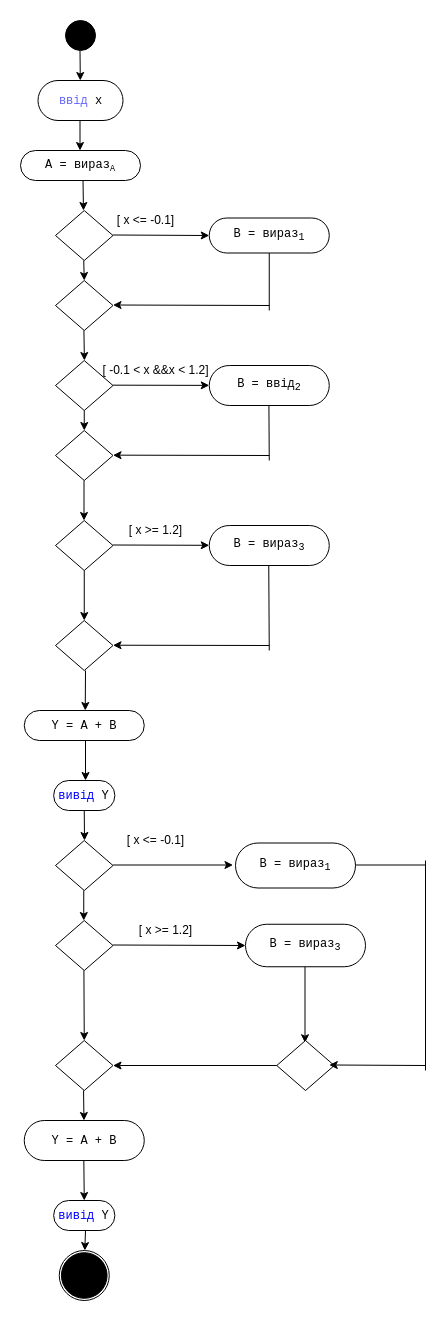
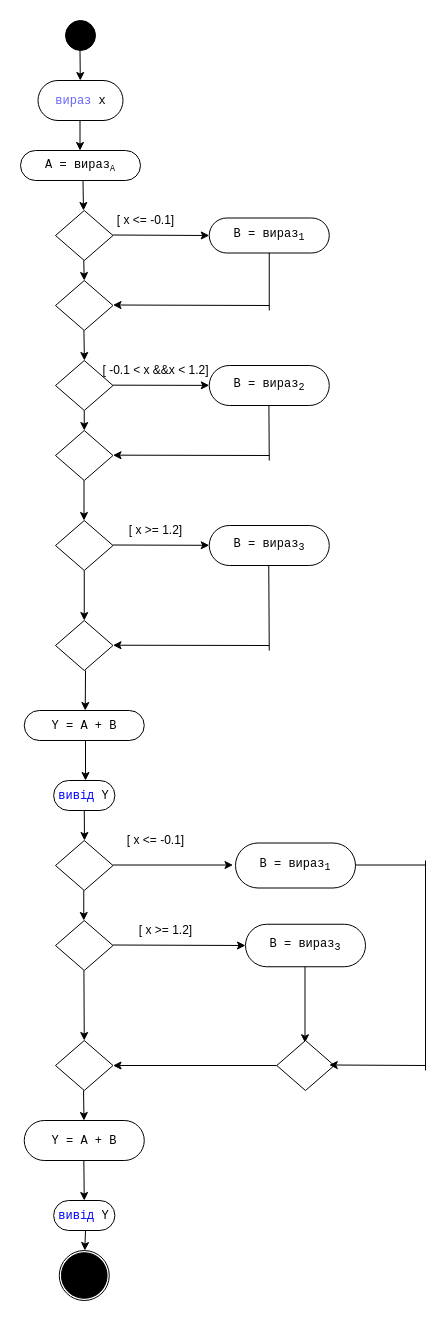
(81, 101) -> (81, 101)
(270, 386) -> (270, 386)
